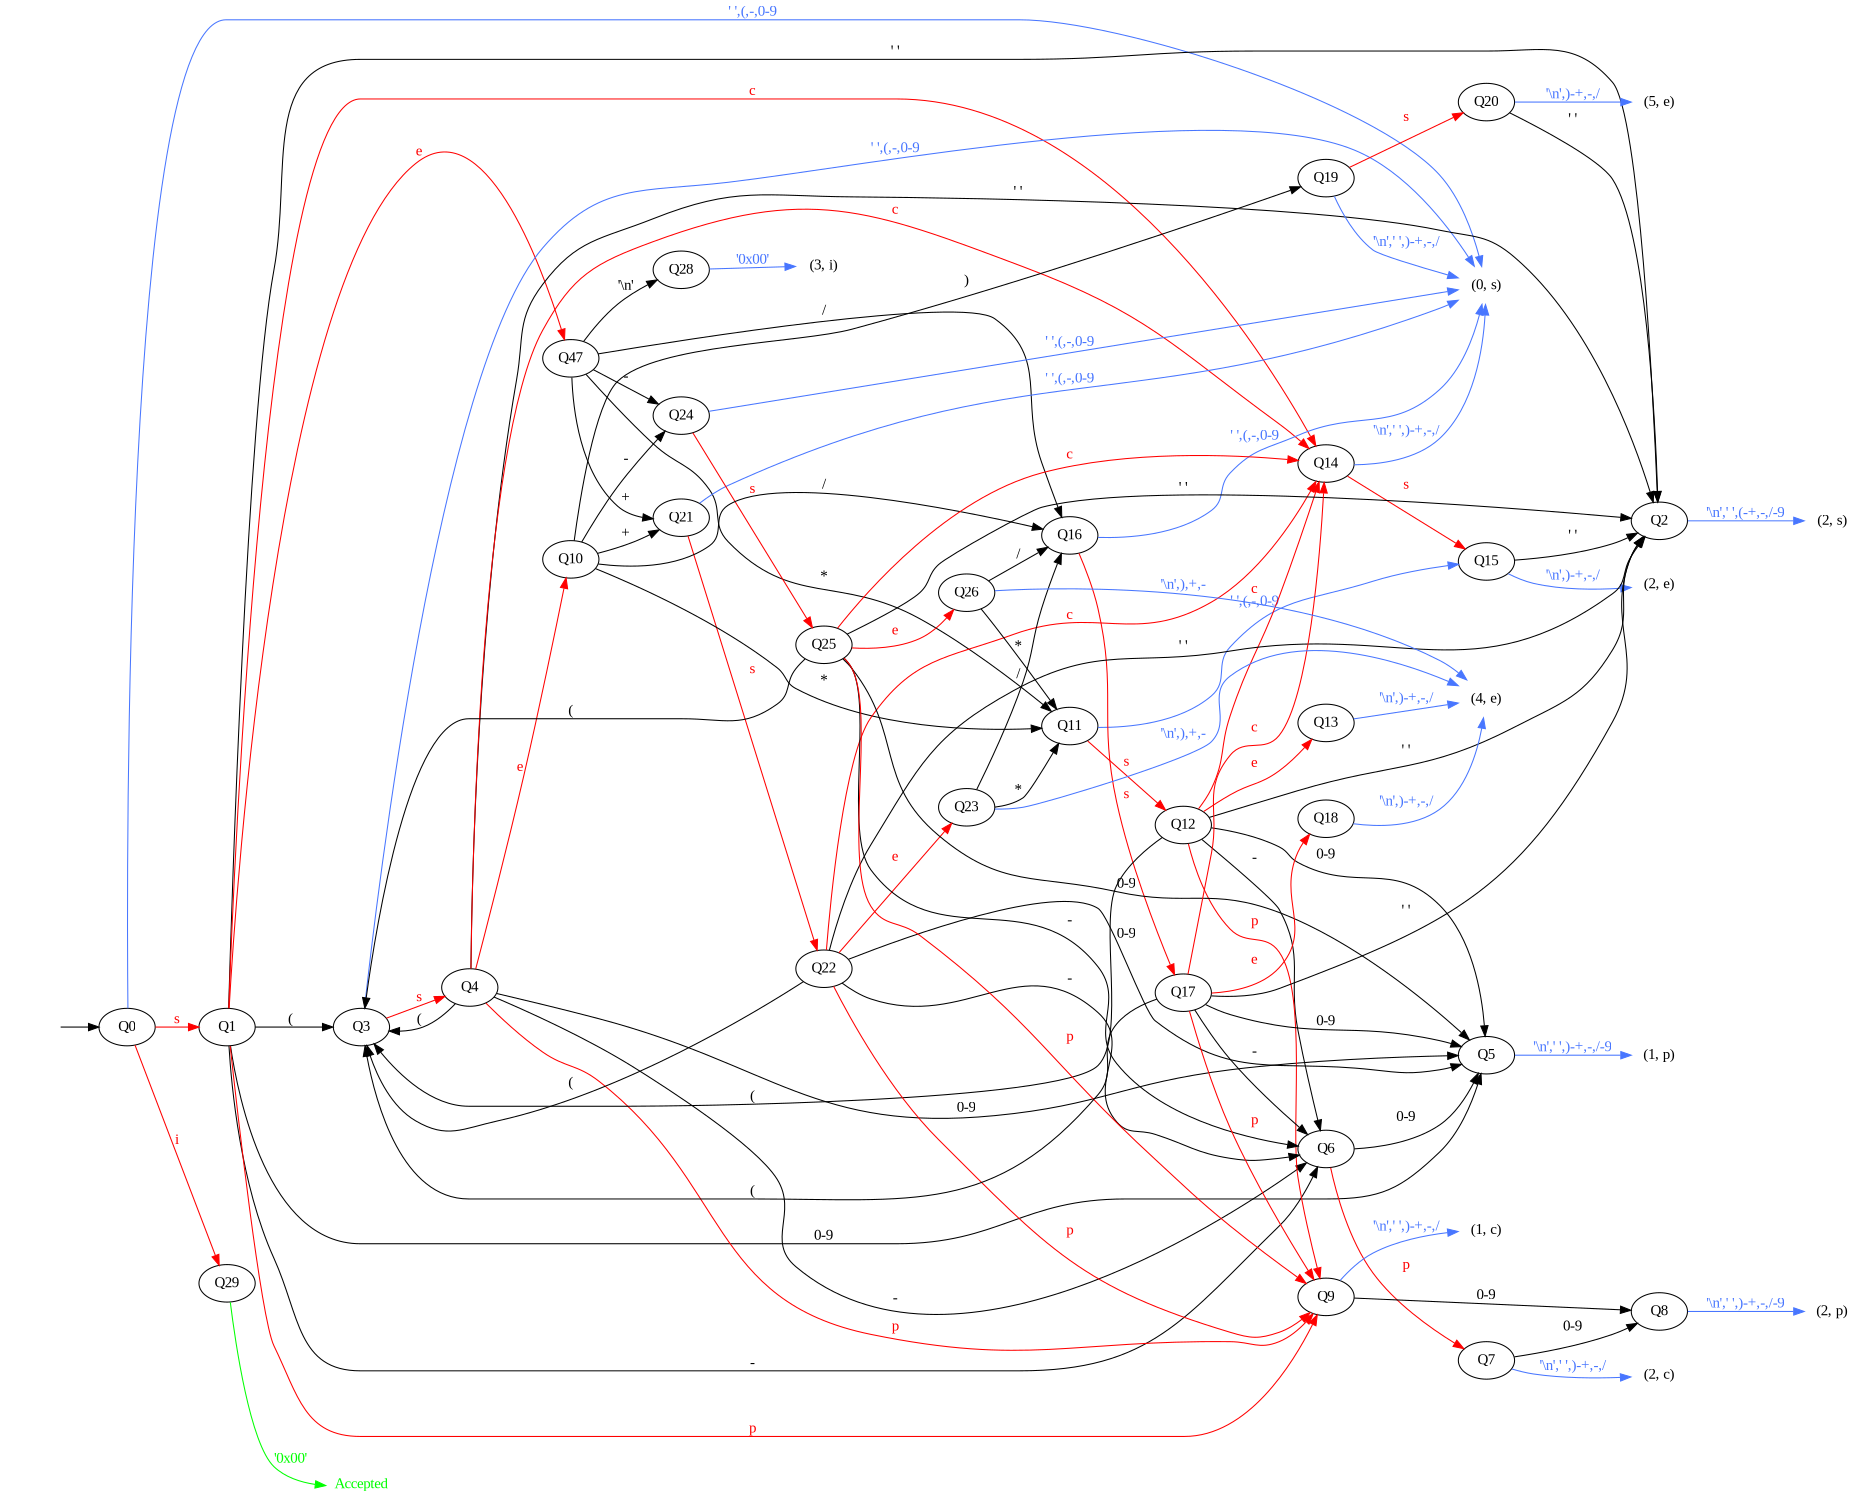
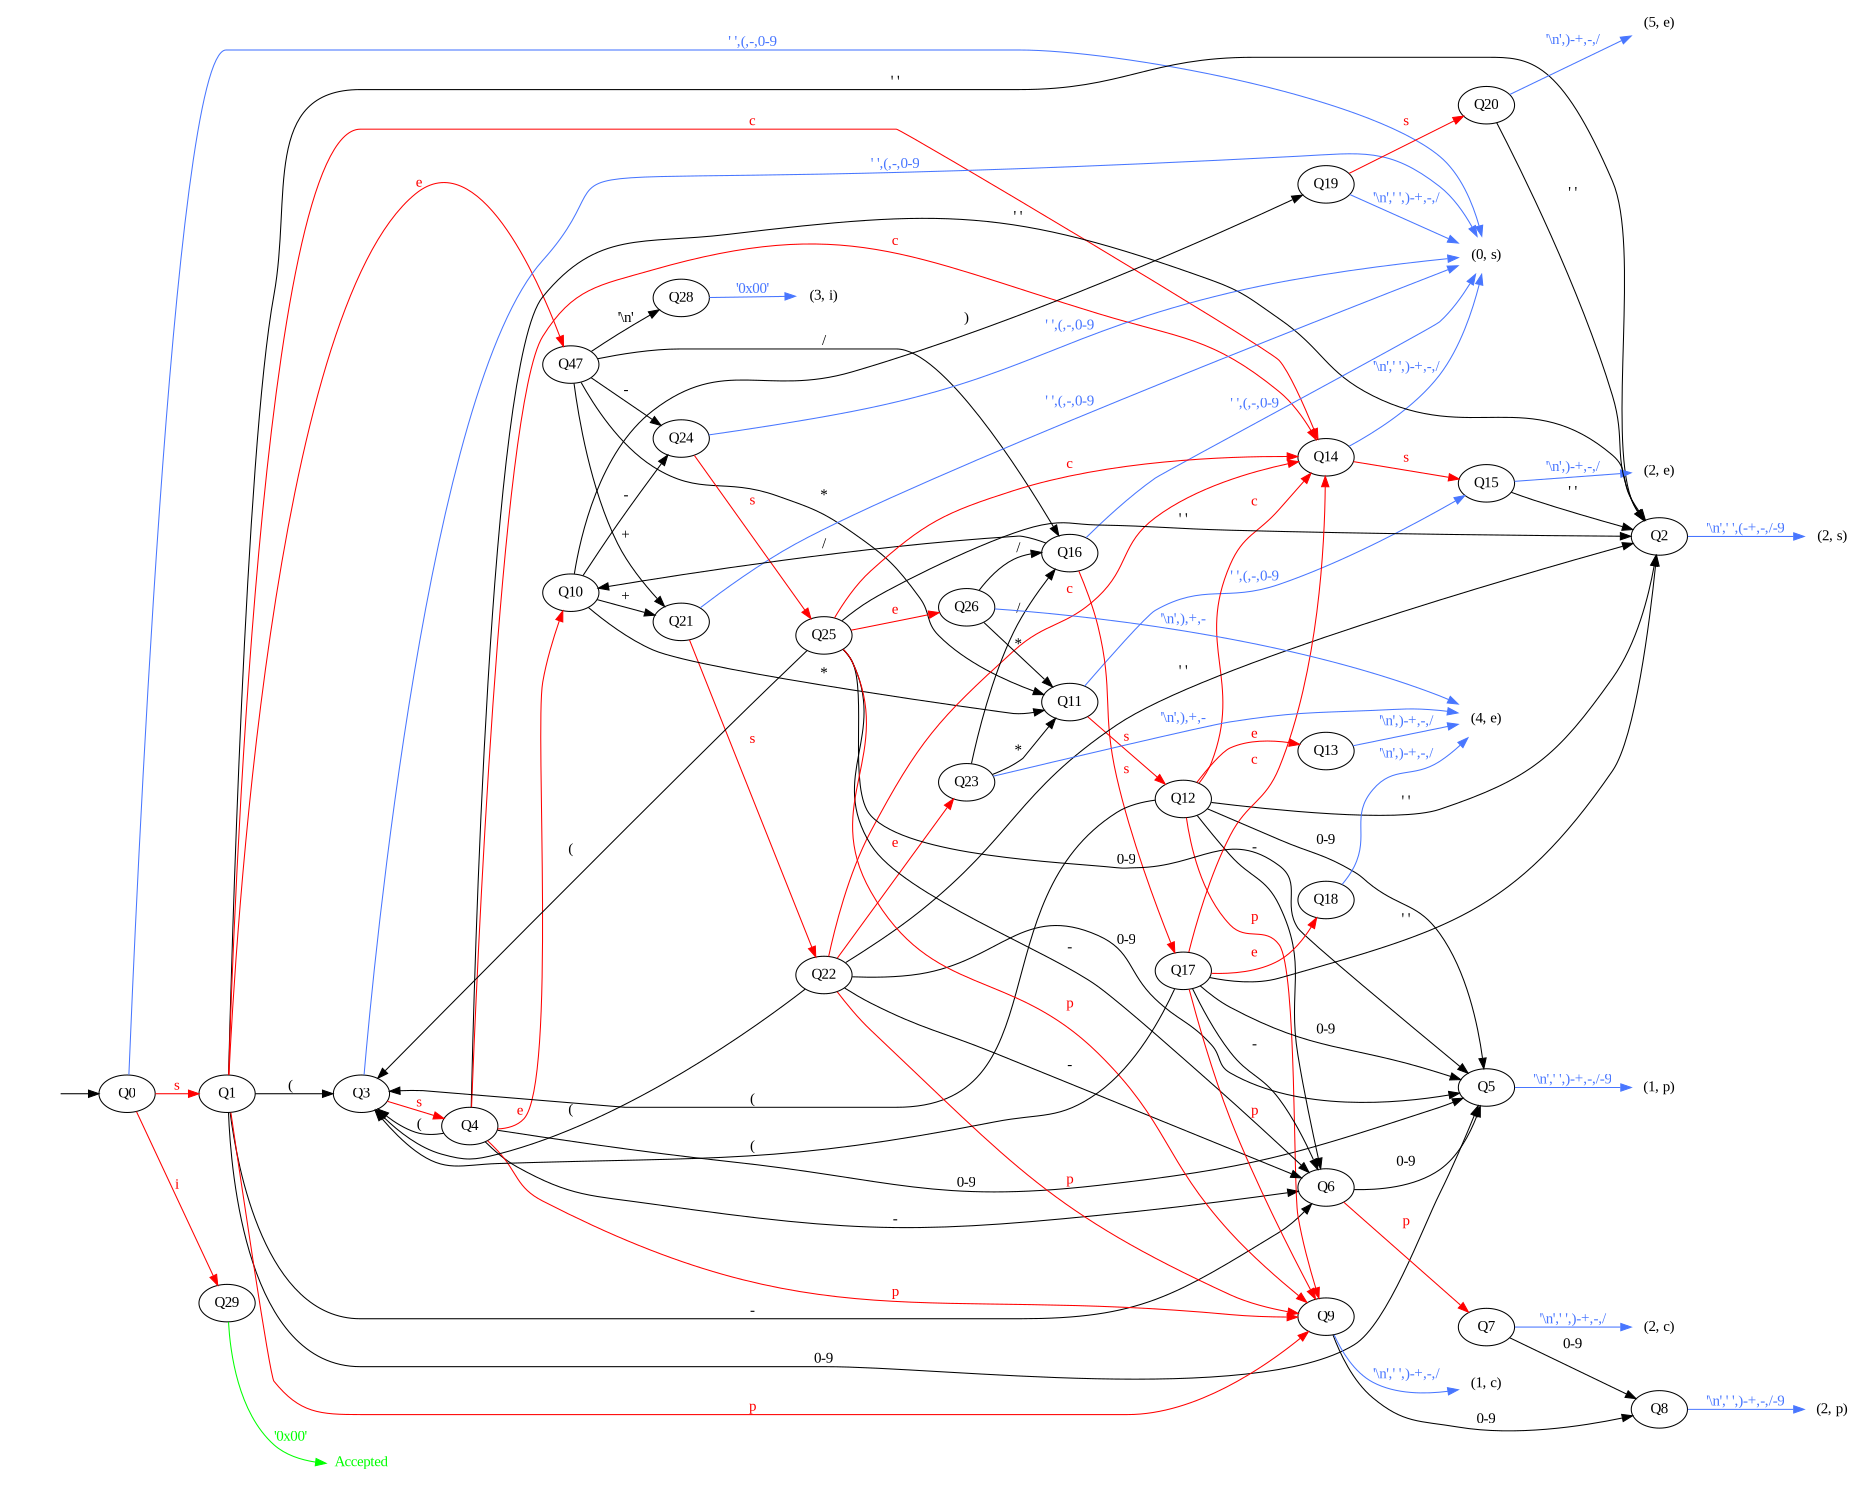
(800, 493) -> (827, 555)
